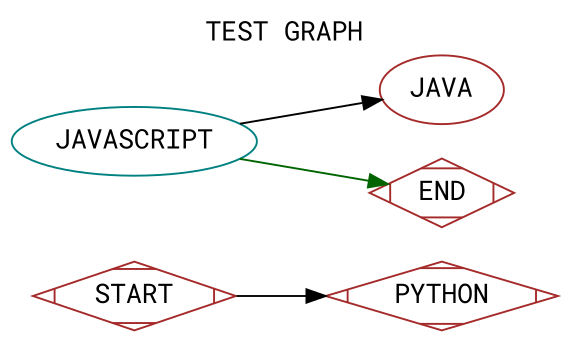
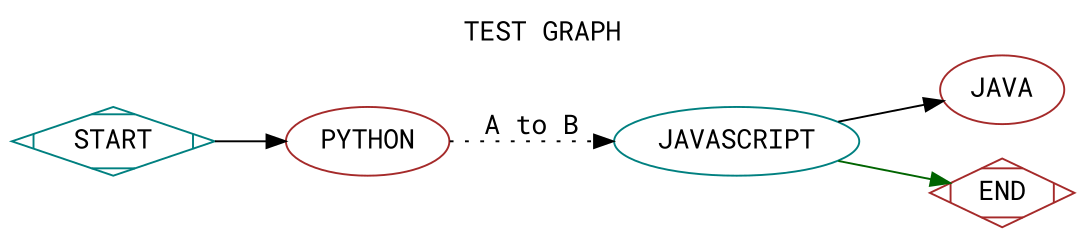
none -> (522, 141)
(134, 296) -> (113, 141)
(442, 296) -> (368, 141)
